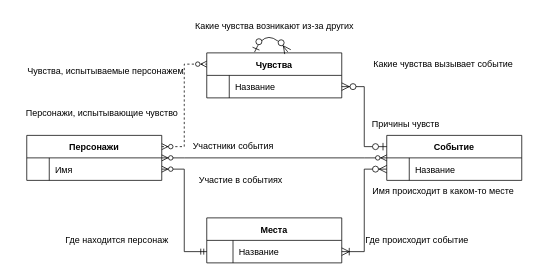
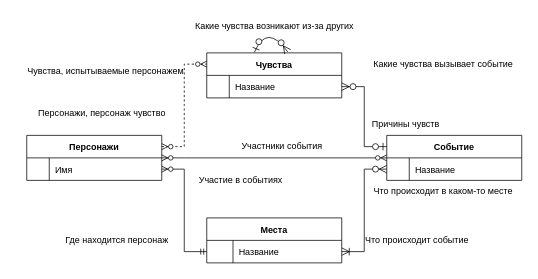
(102, 113) -> (102, 113)
(233, 147) -> (282, 147)
(443, 192) -> (443, 192)
(417, 240) -> (417, 240)
